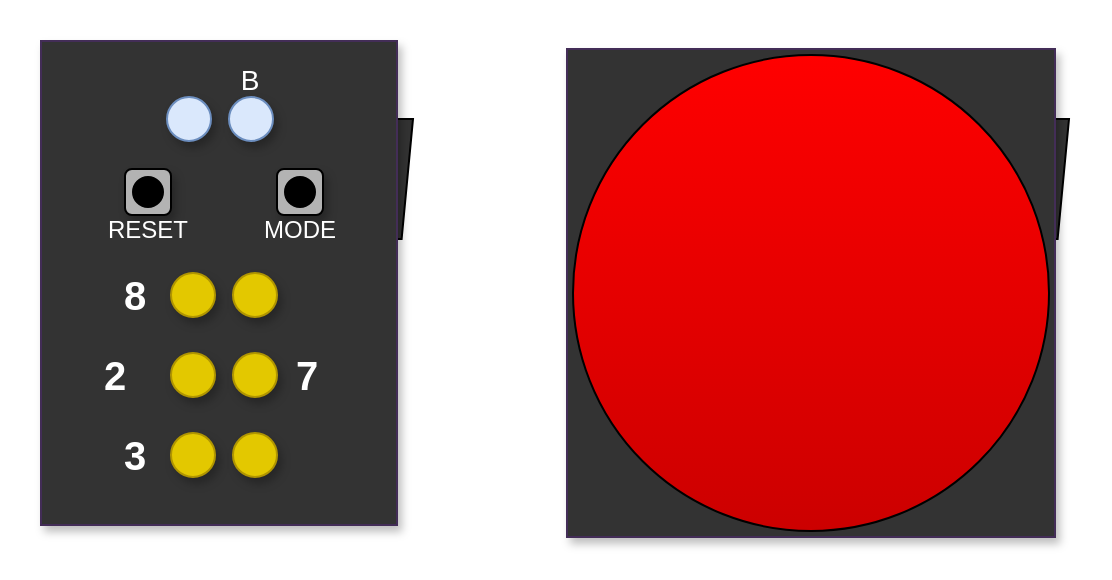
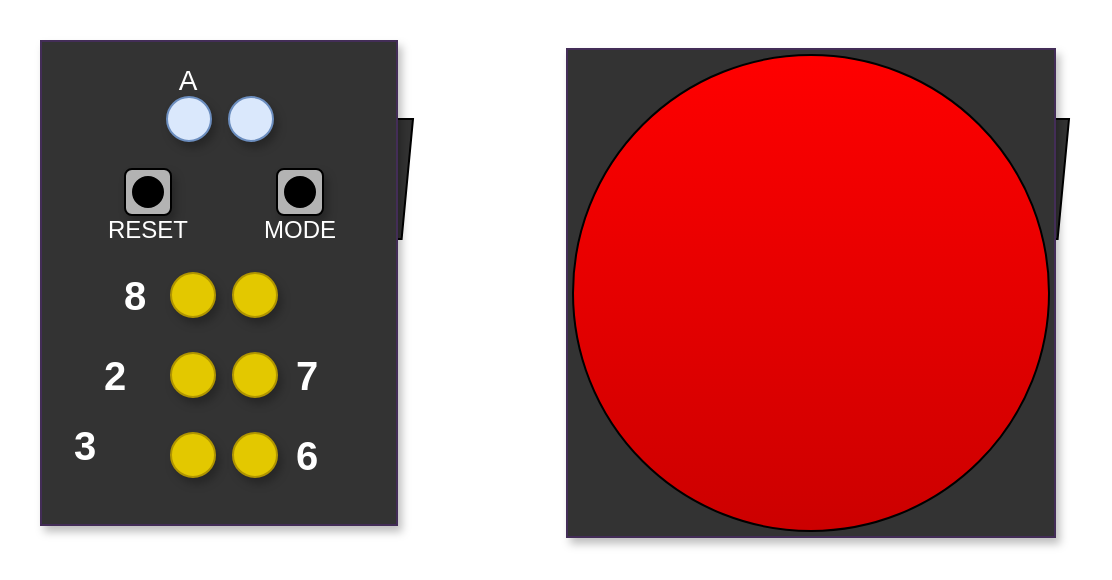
none -> (188, 80)
(250, 80) -> none
(136, 455) -> (86, 445)
none -> (308, 455)
